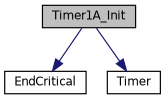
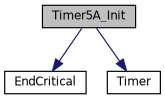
(89, 17) -> (89, 17)
